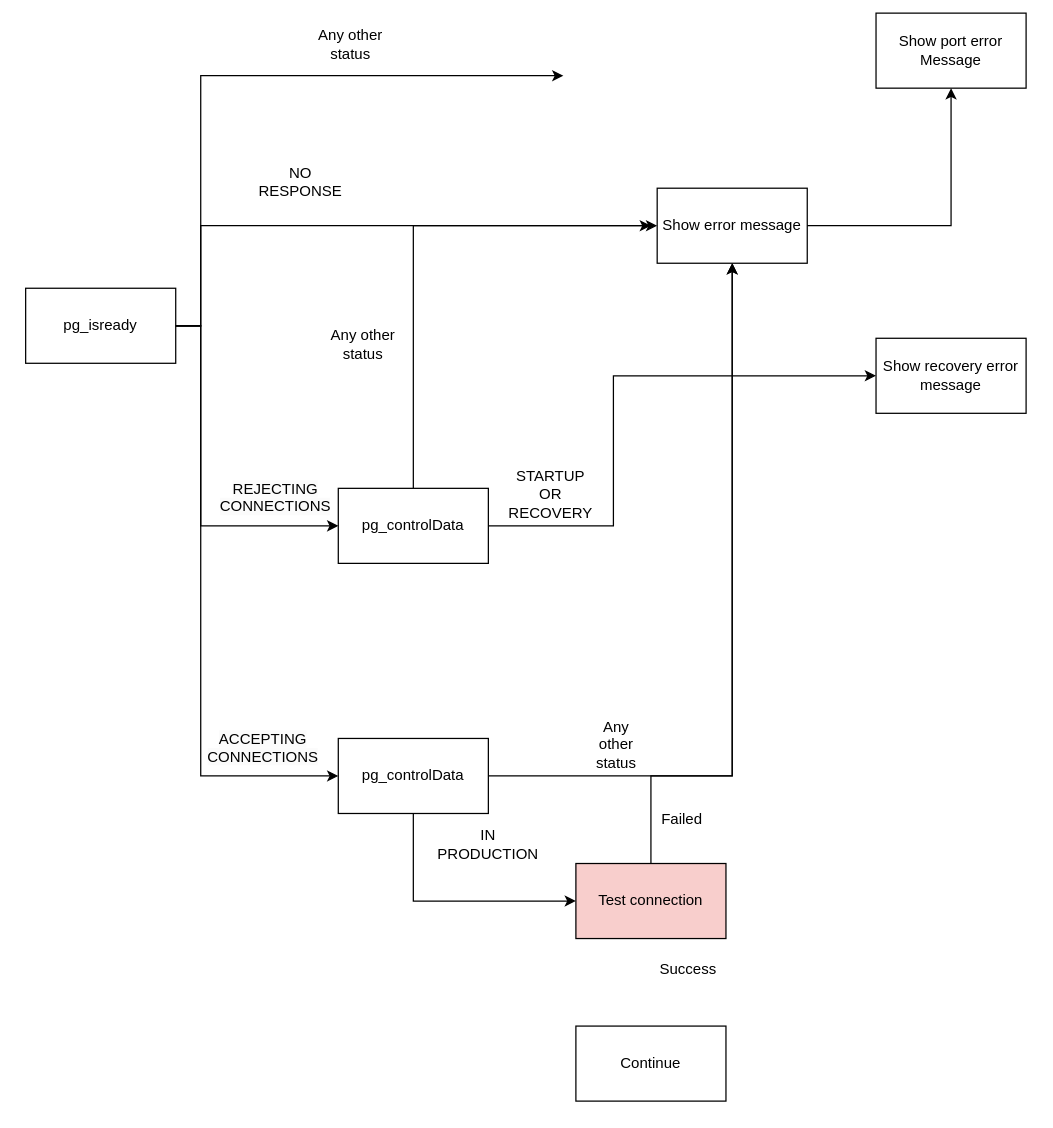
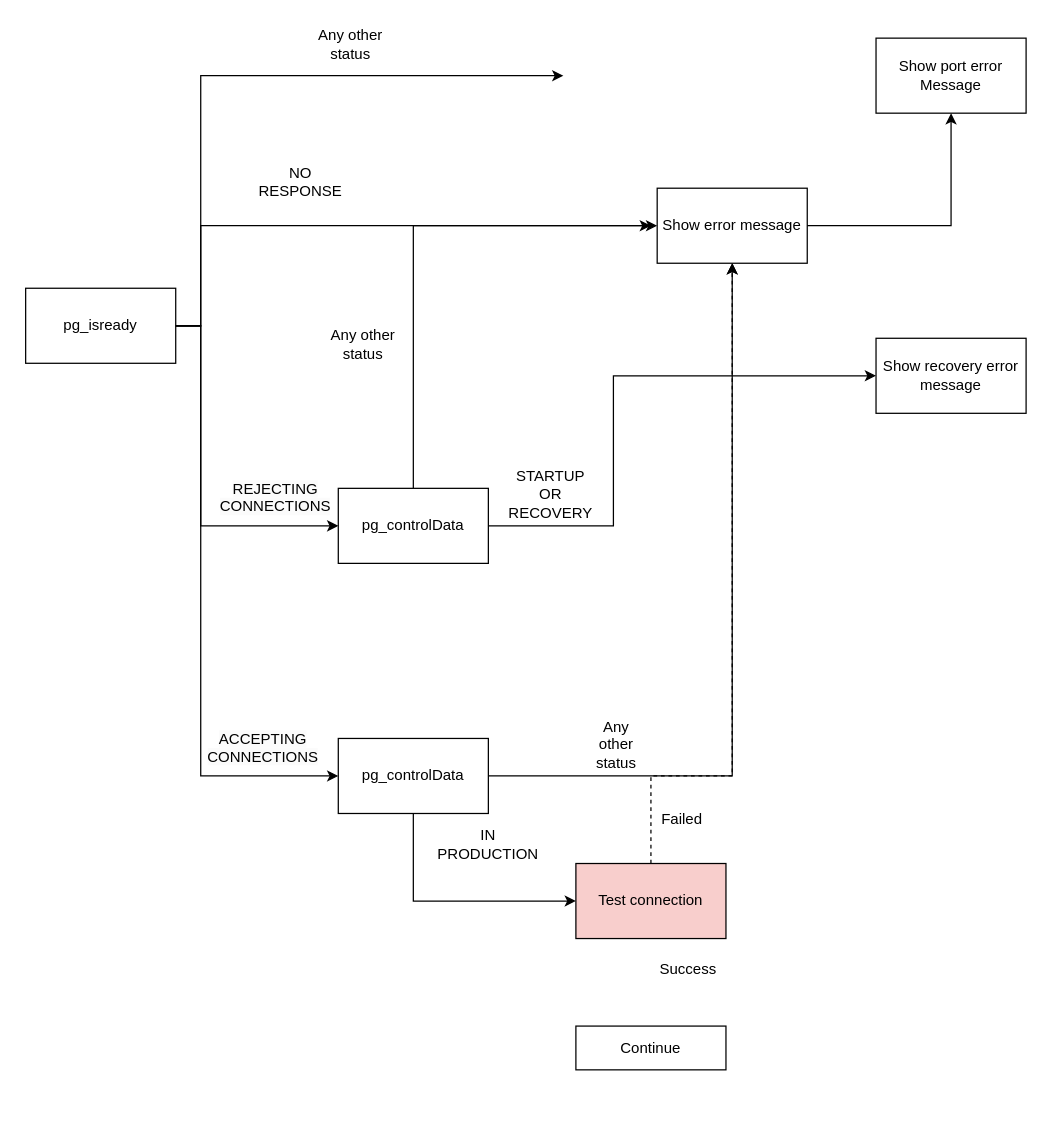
(951, 51) -> (951, 76)
(651, 820) -> (651, 820)
(651, 1063) -> (651, 1048)
